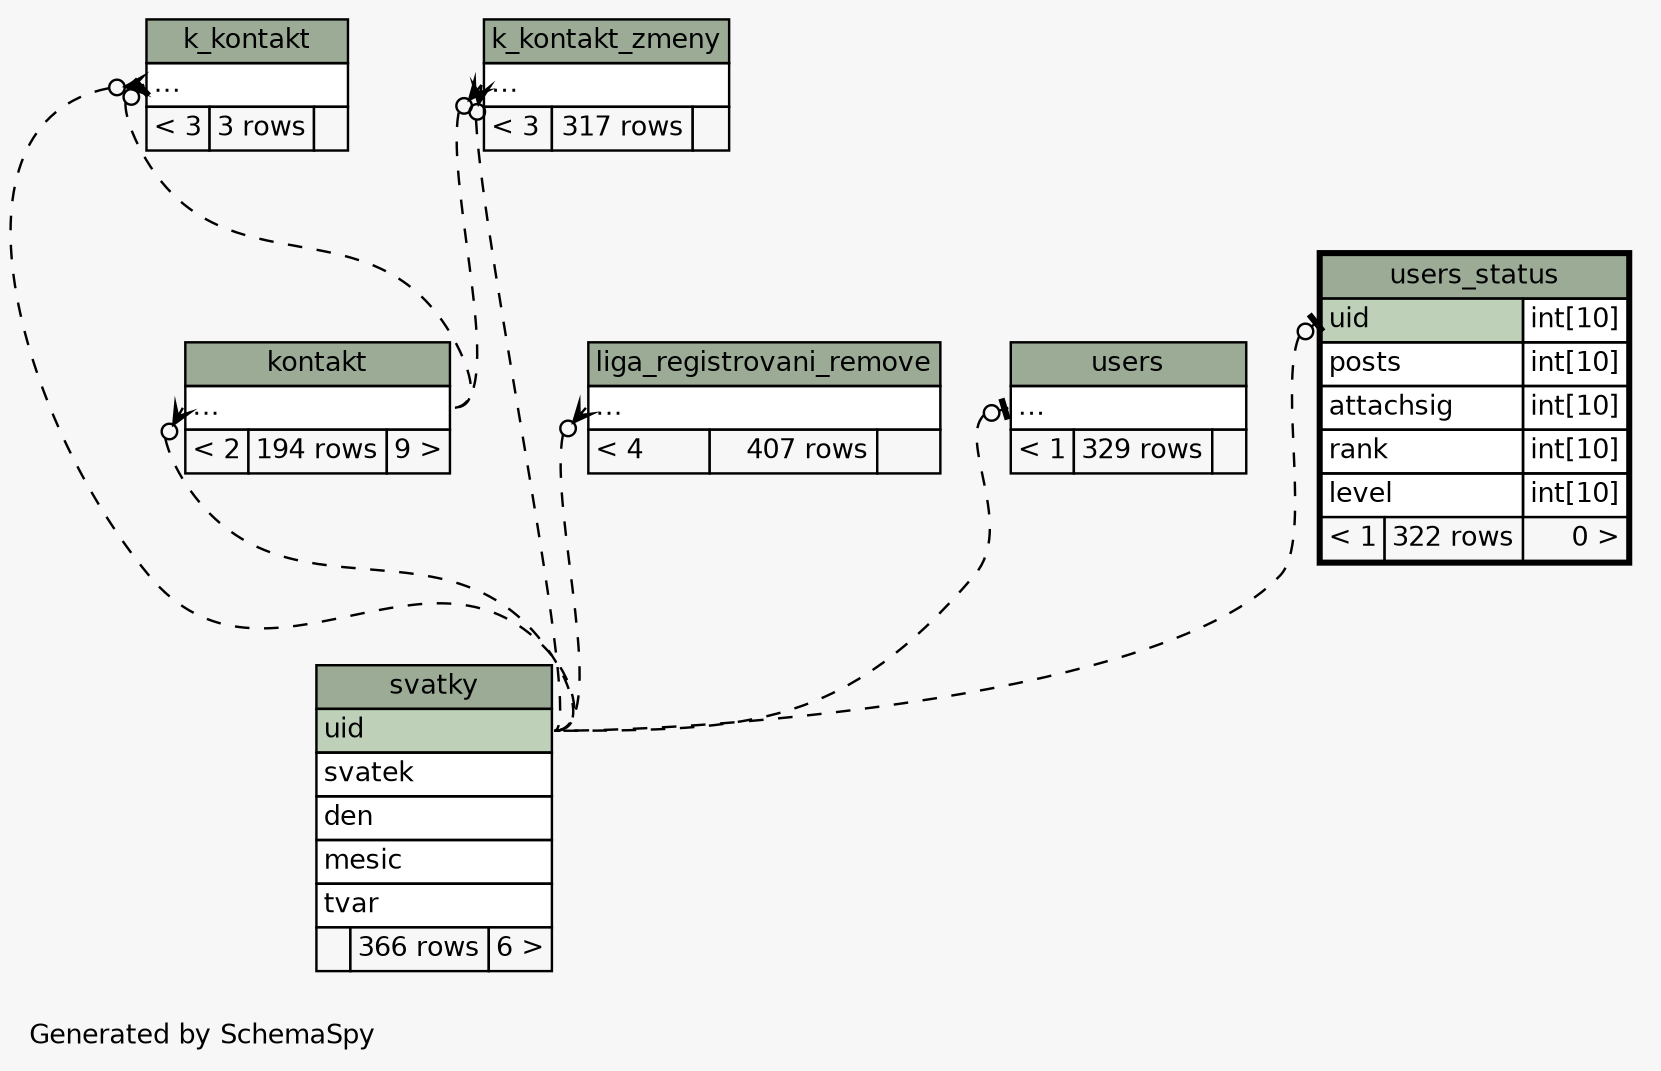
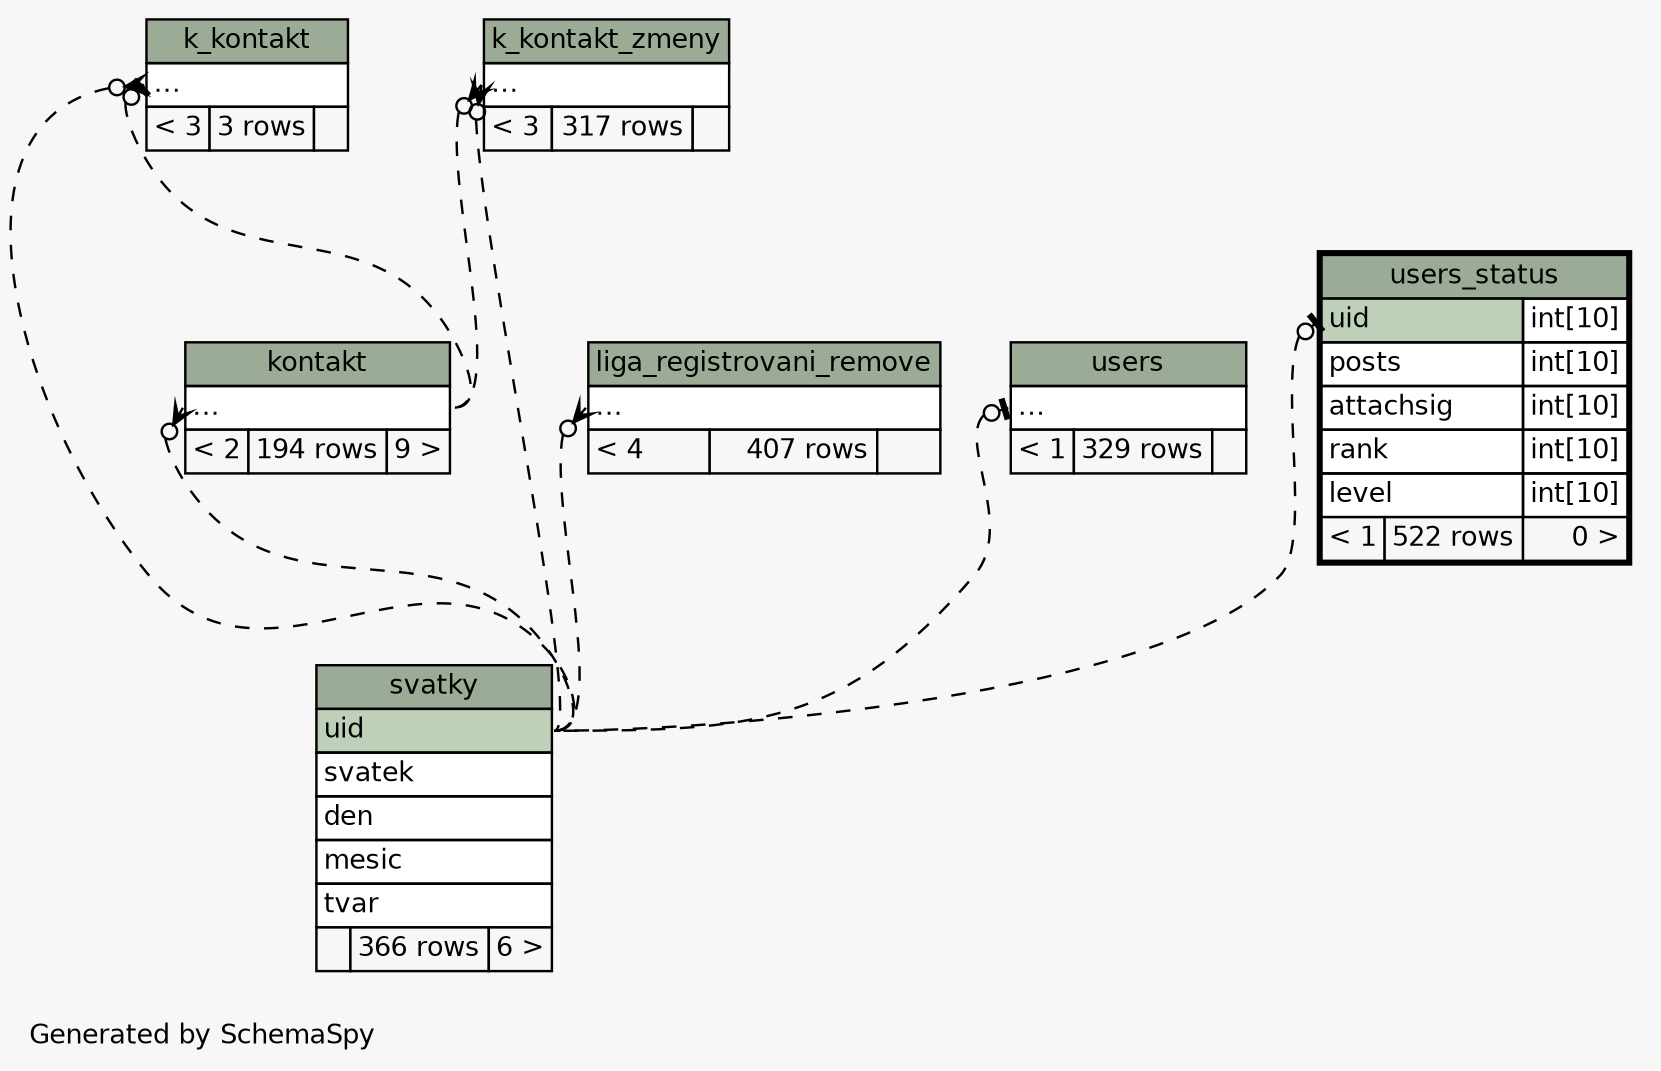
(1454, 538) -> (1454, 538)
